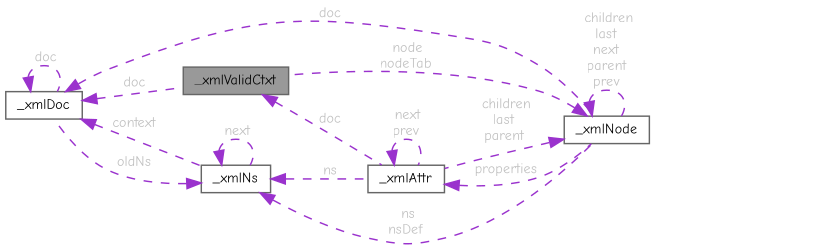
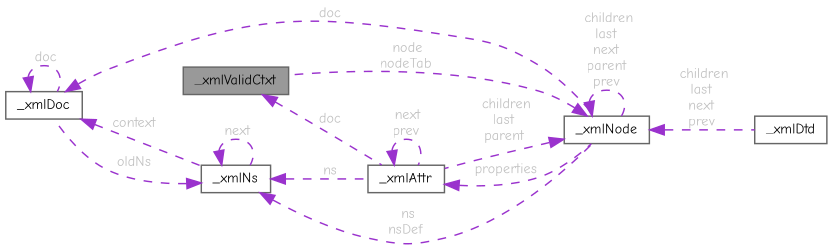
(140, 93) -> none
none -> (791, 130)
